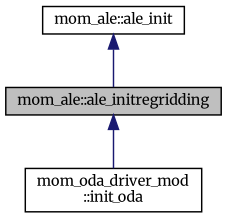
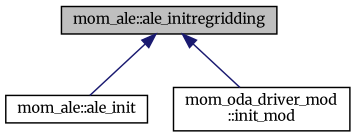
(113, 68) -> (118, 70)
(113, 190) -> (262, 109)
